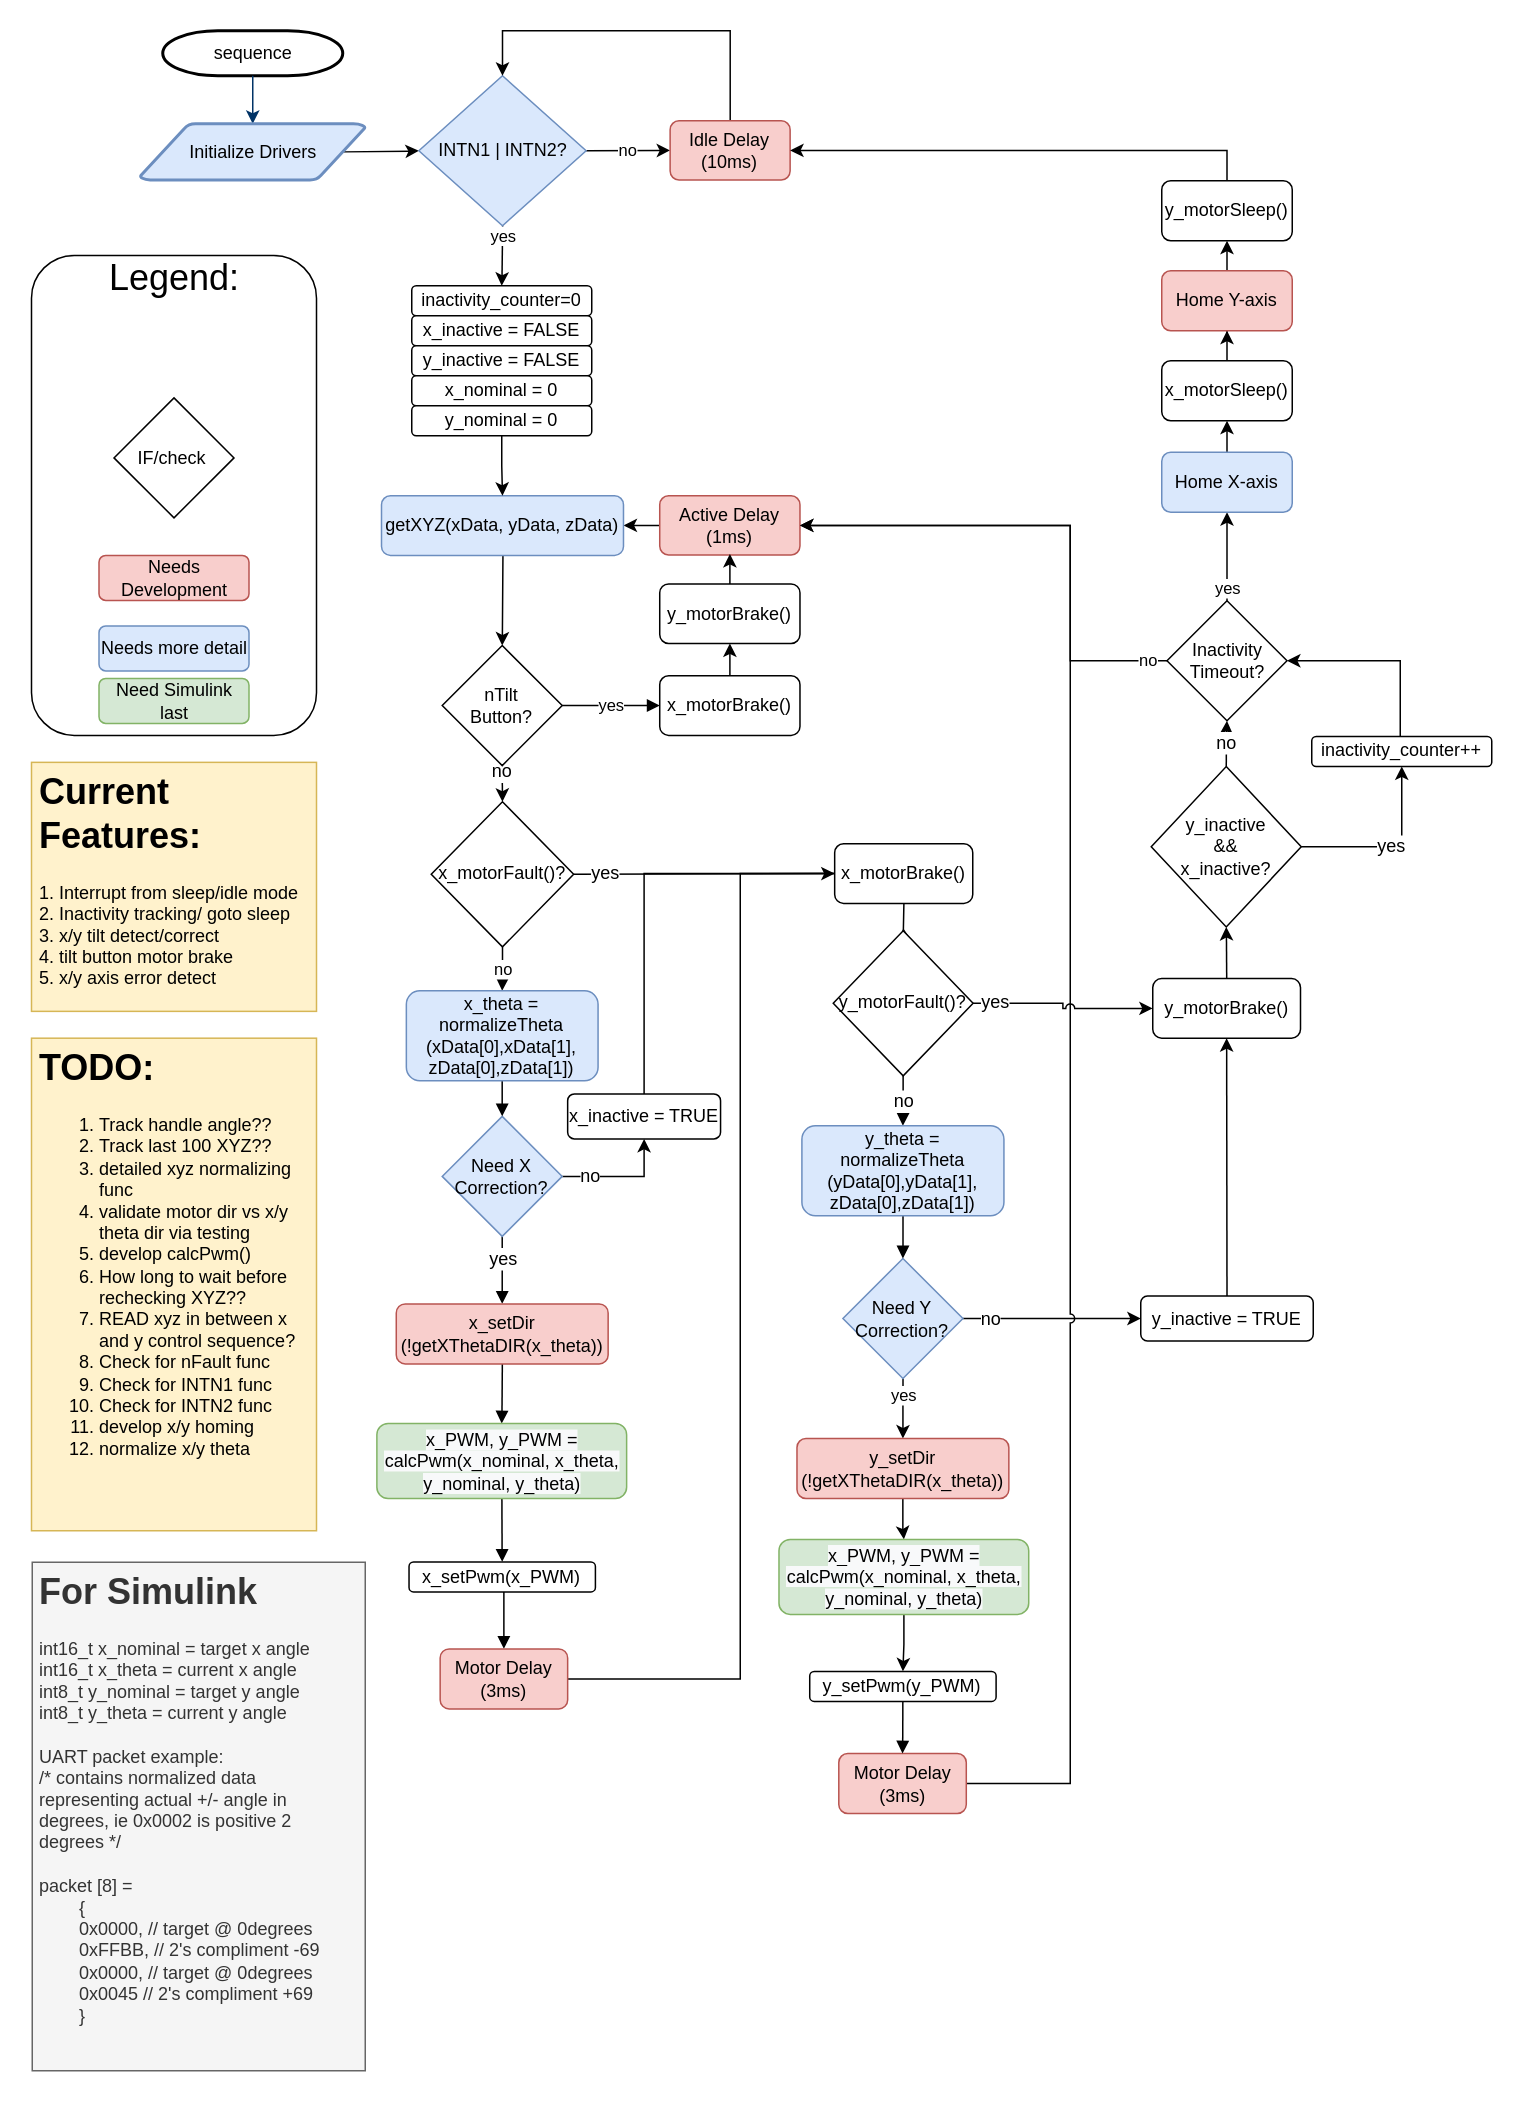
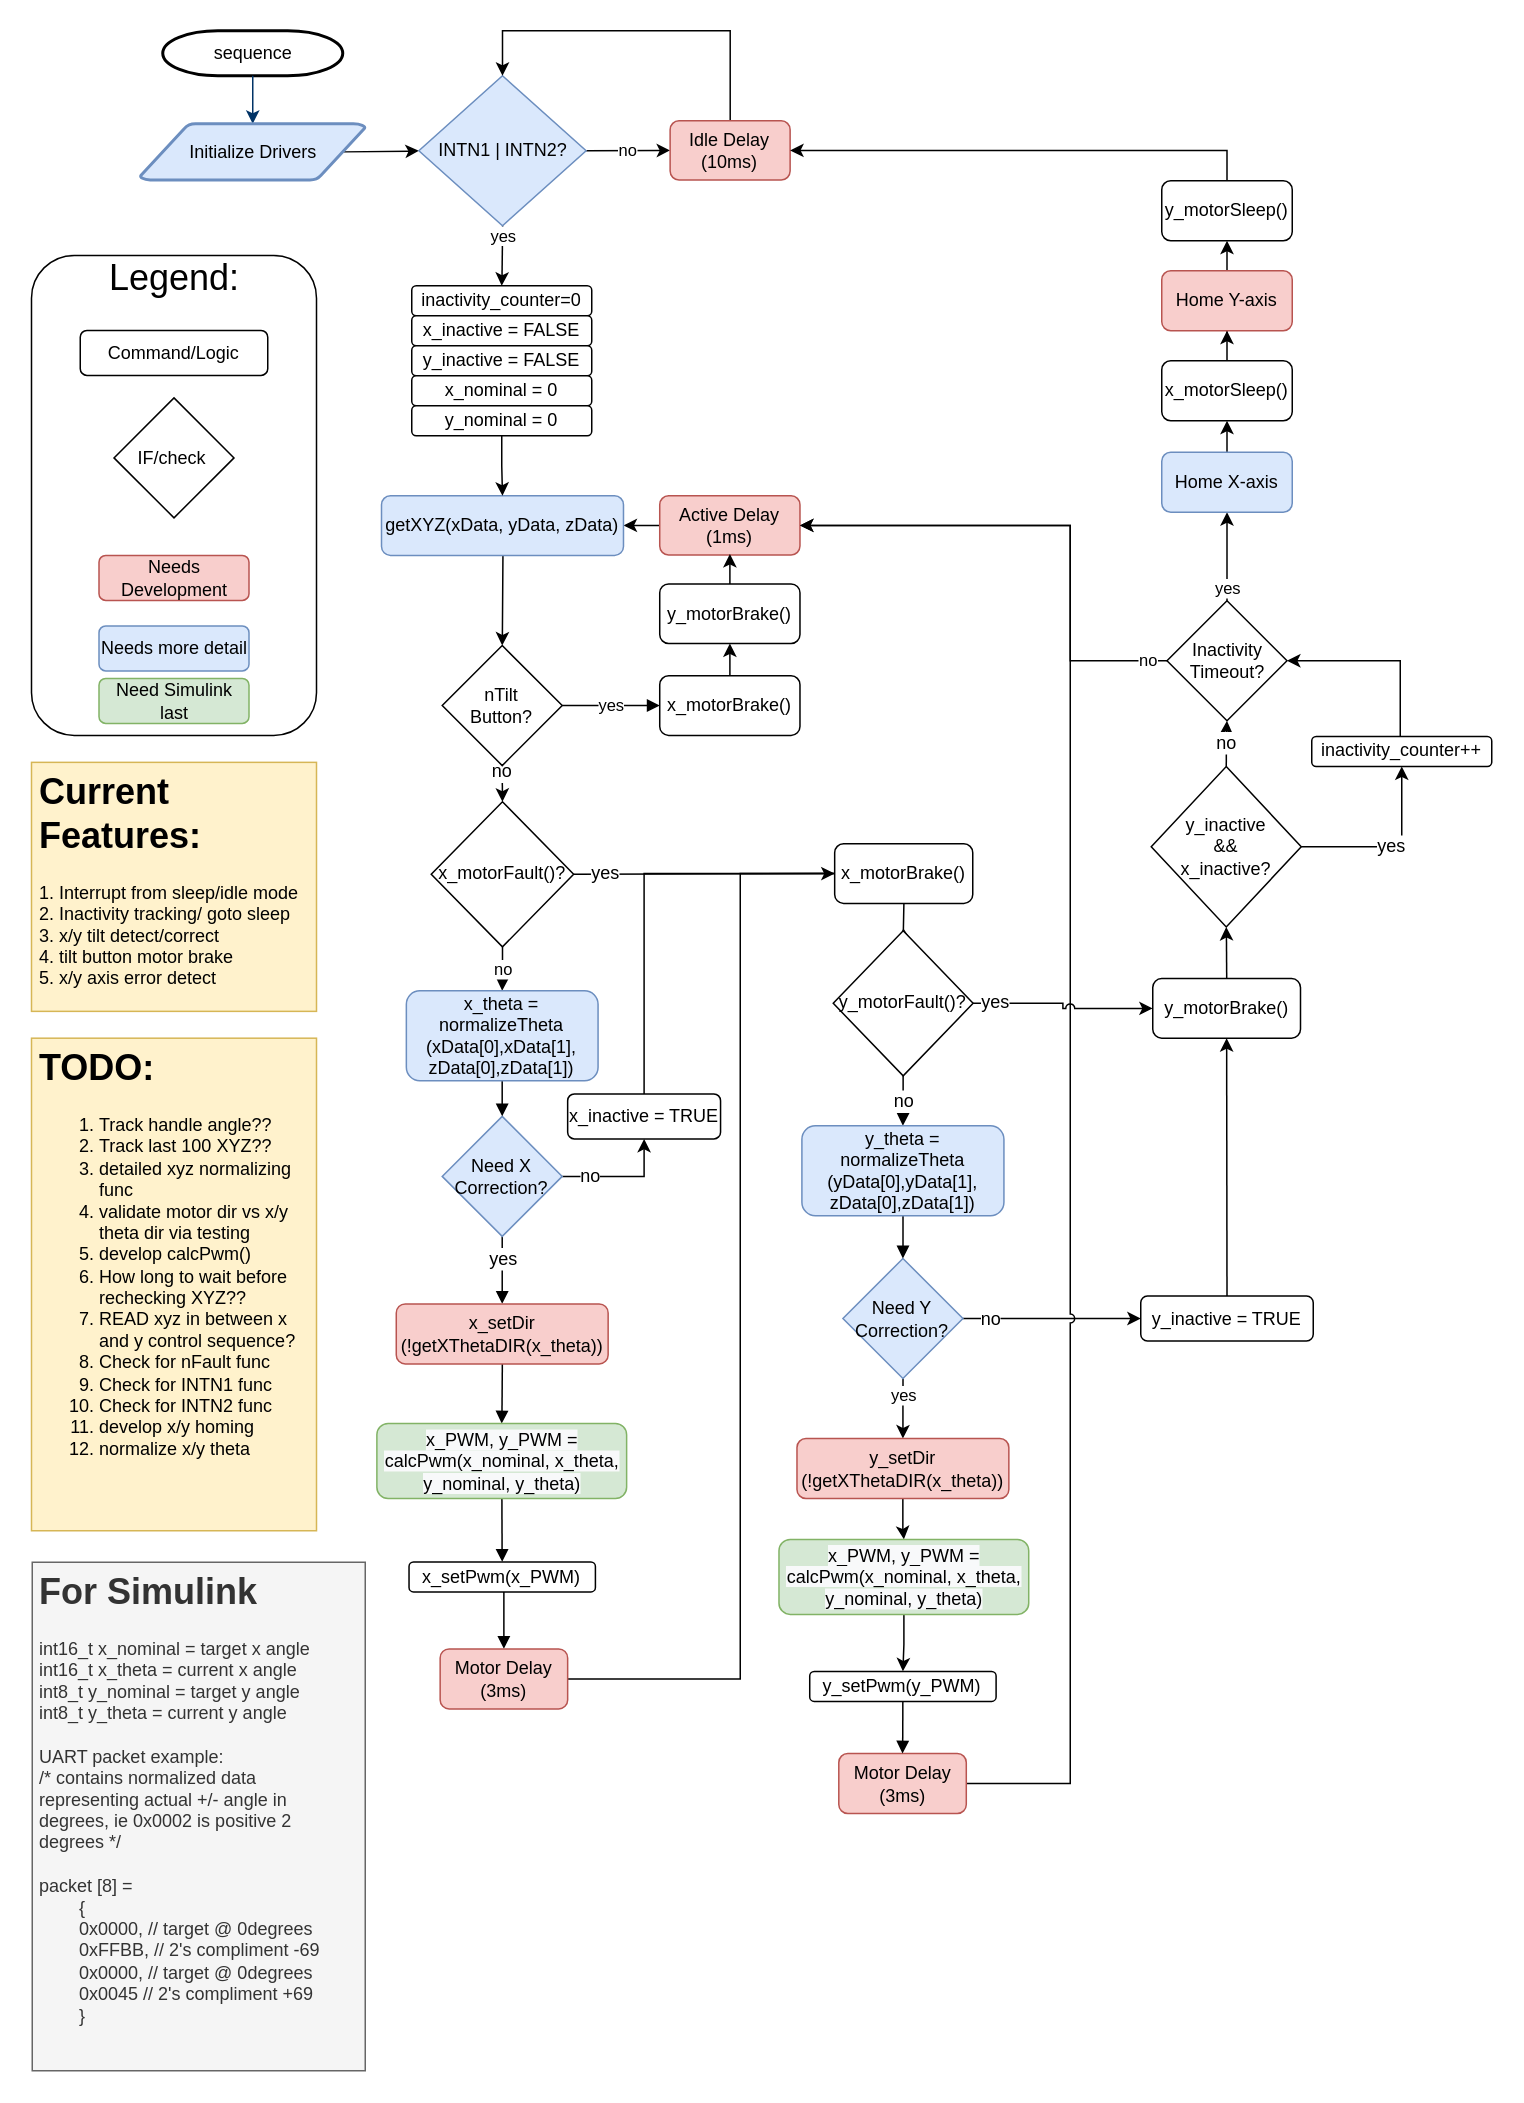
none -> (174, 353)
